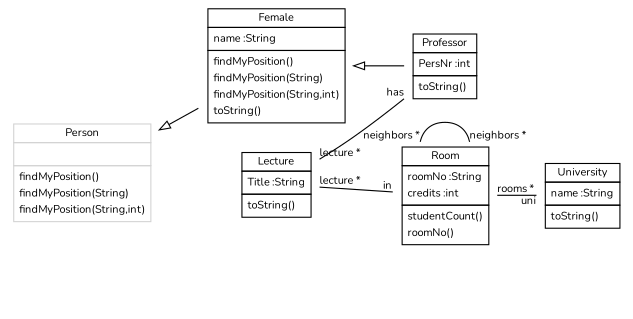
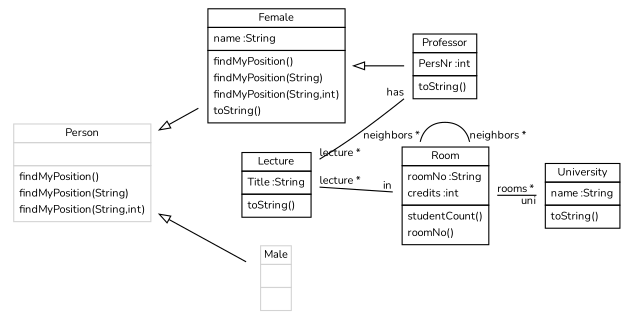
none -> (276, 278)
